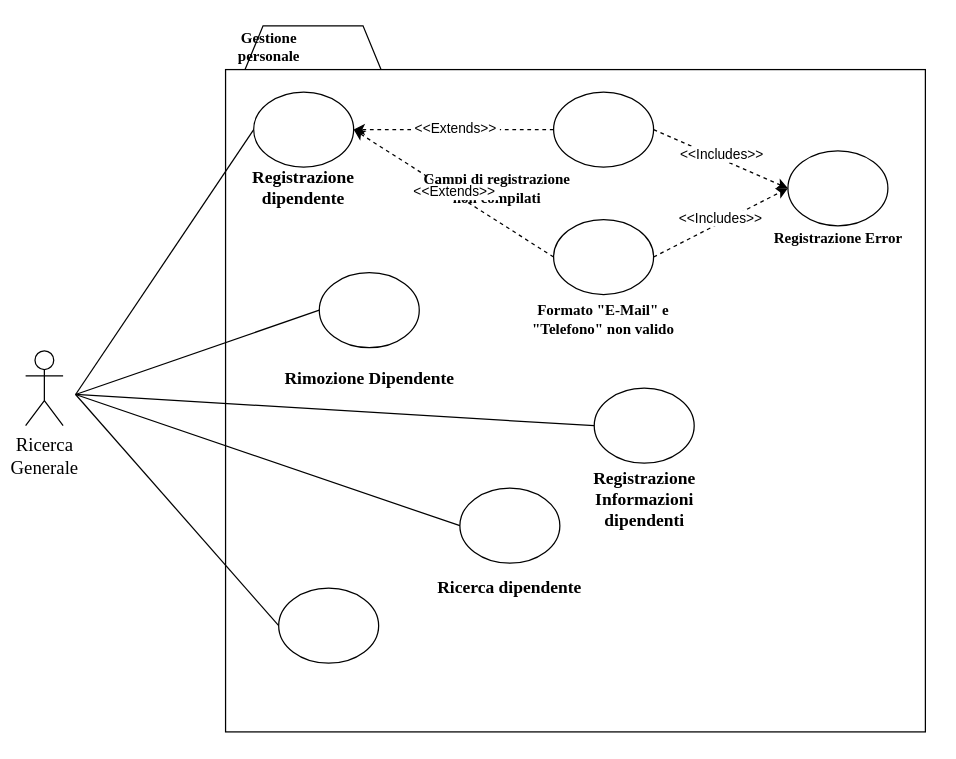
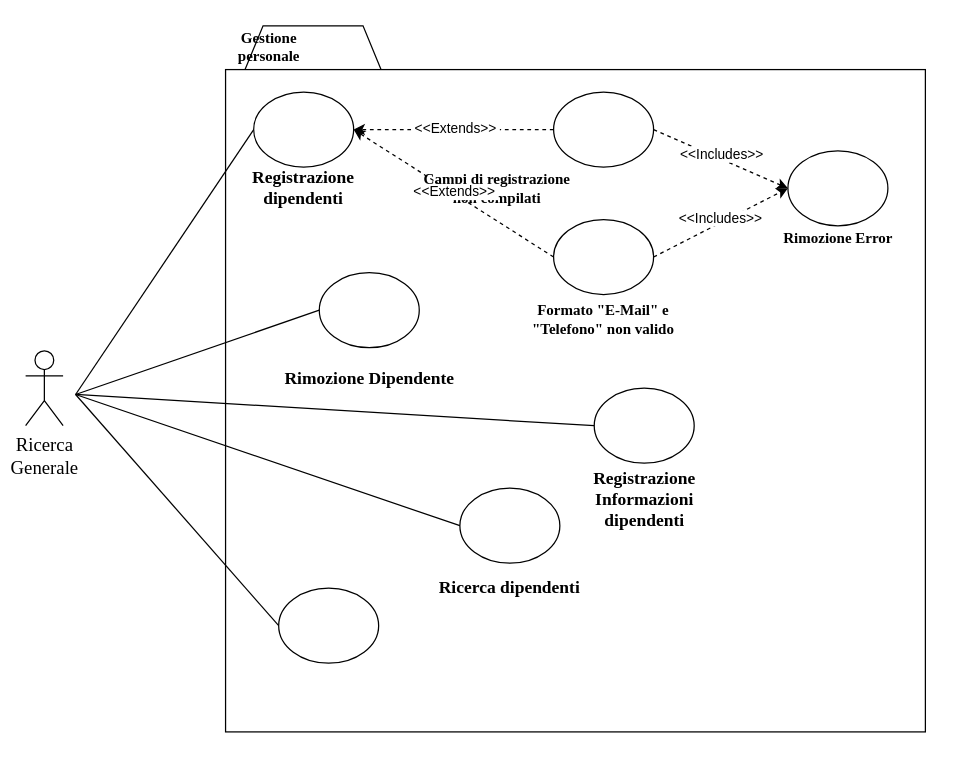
(304, 188) -> (304, 188)
(839, 238) -> (839, 238)
(510, 588) -> (510, 588)
